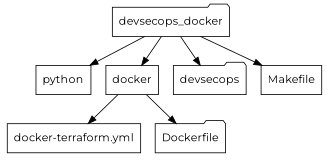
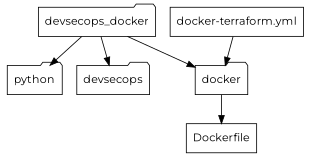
(63, 80) -> (35, 80)
(132, 80) -> (221, 80)
(291, 80) -> none
(106, 106) -> (230, 47)
(190, 138) -> (221, 138)
